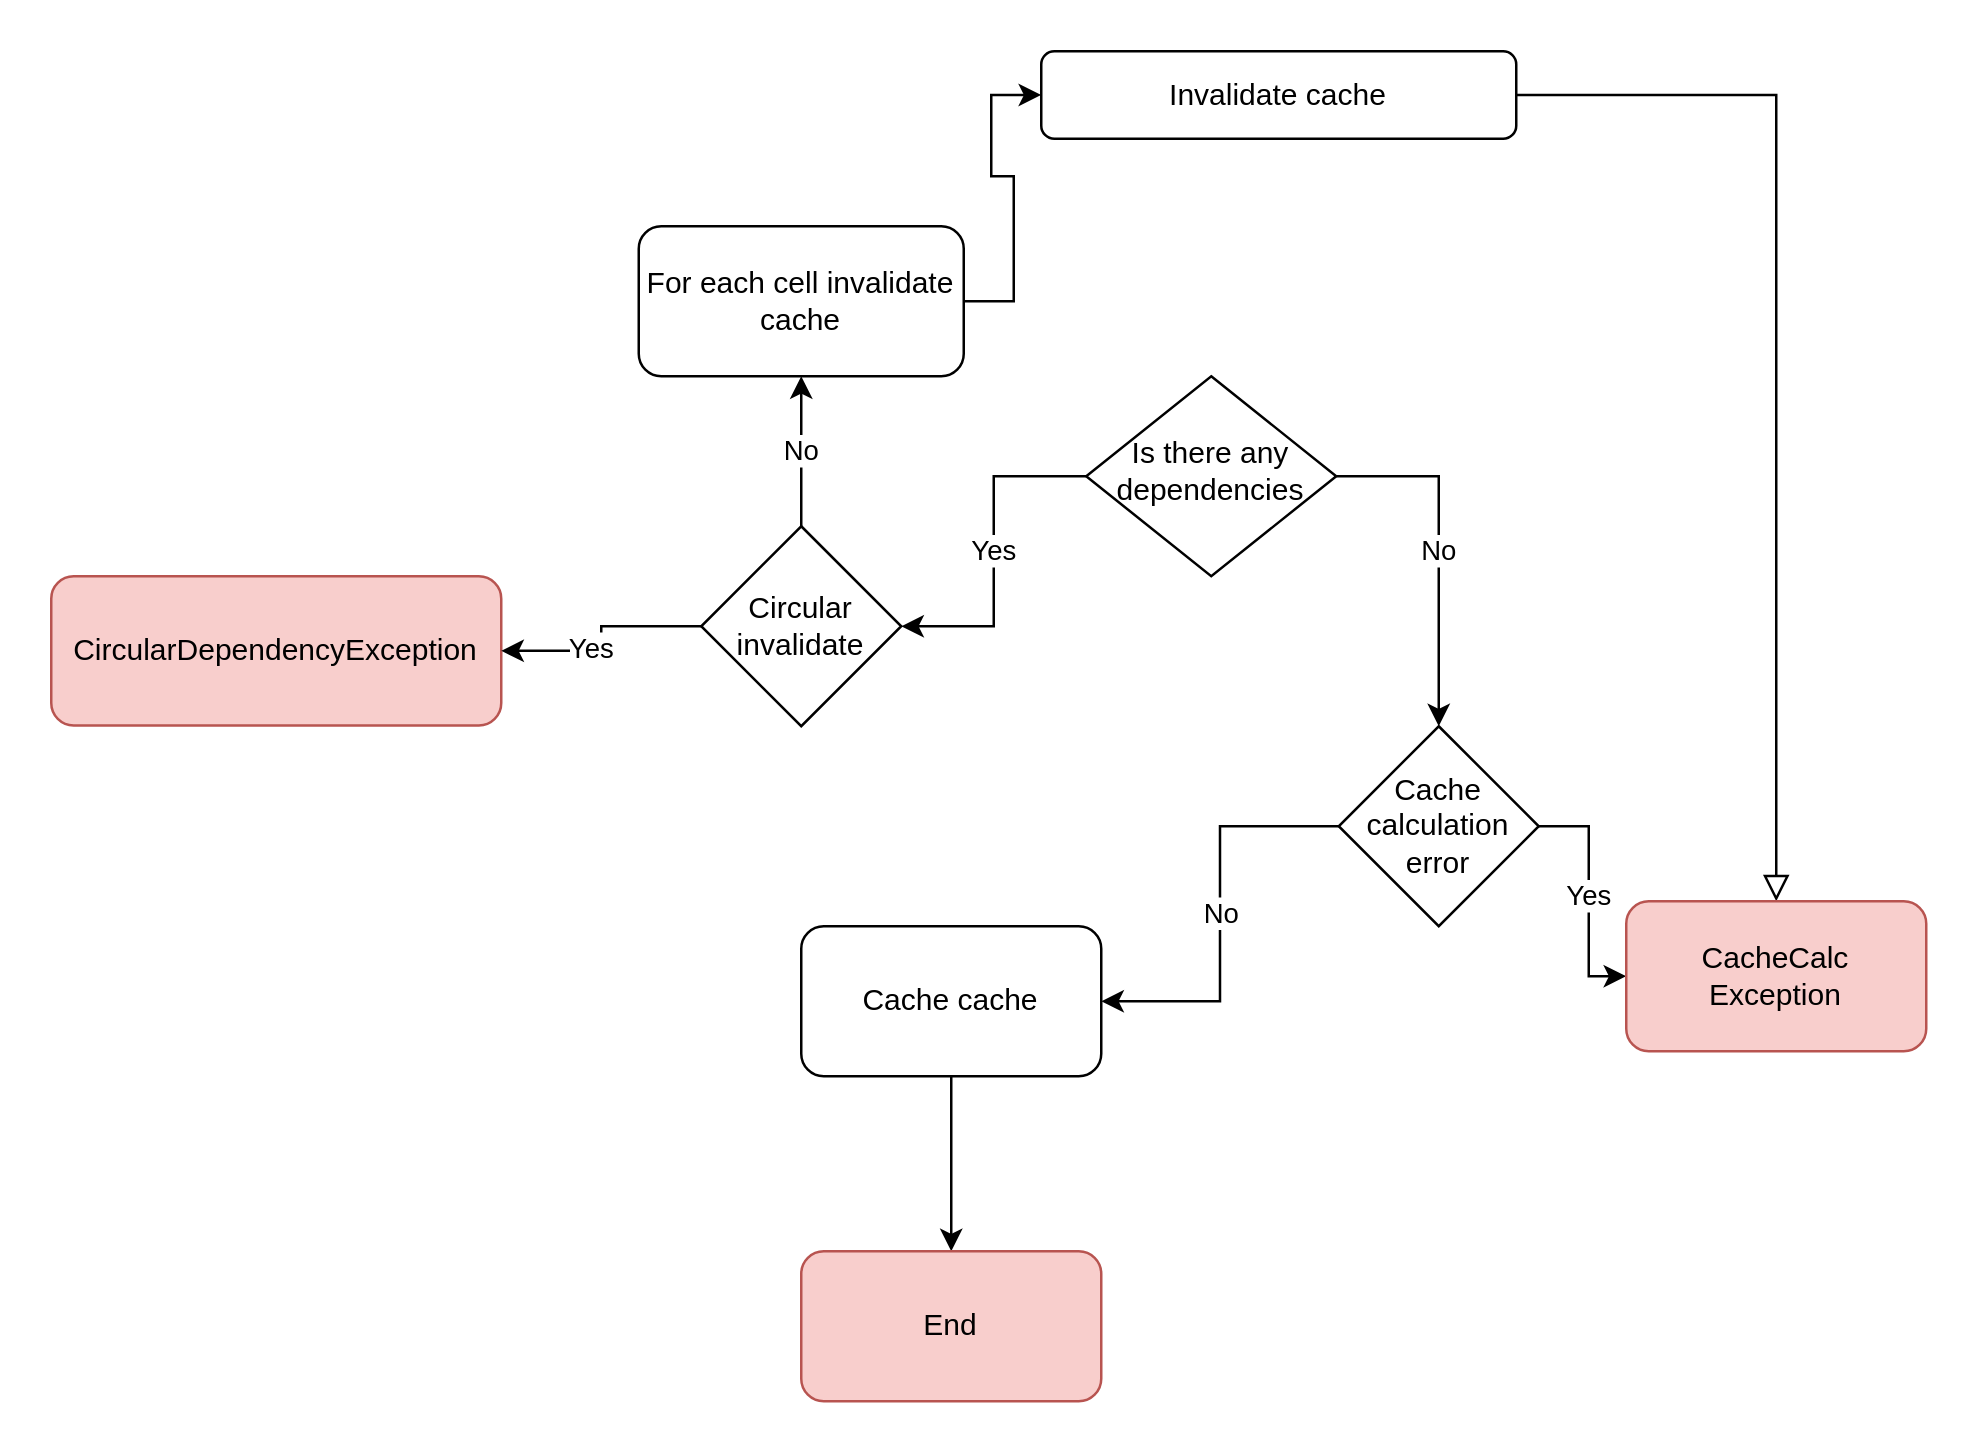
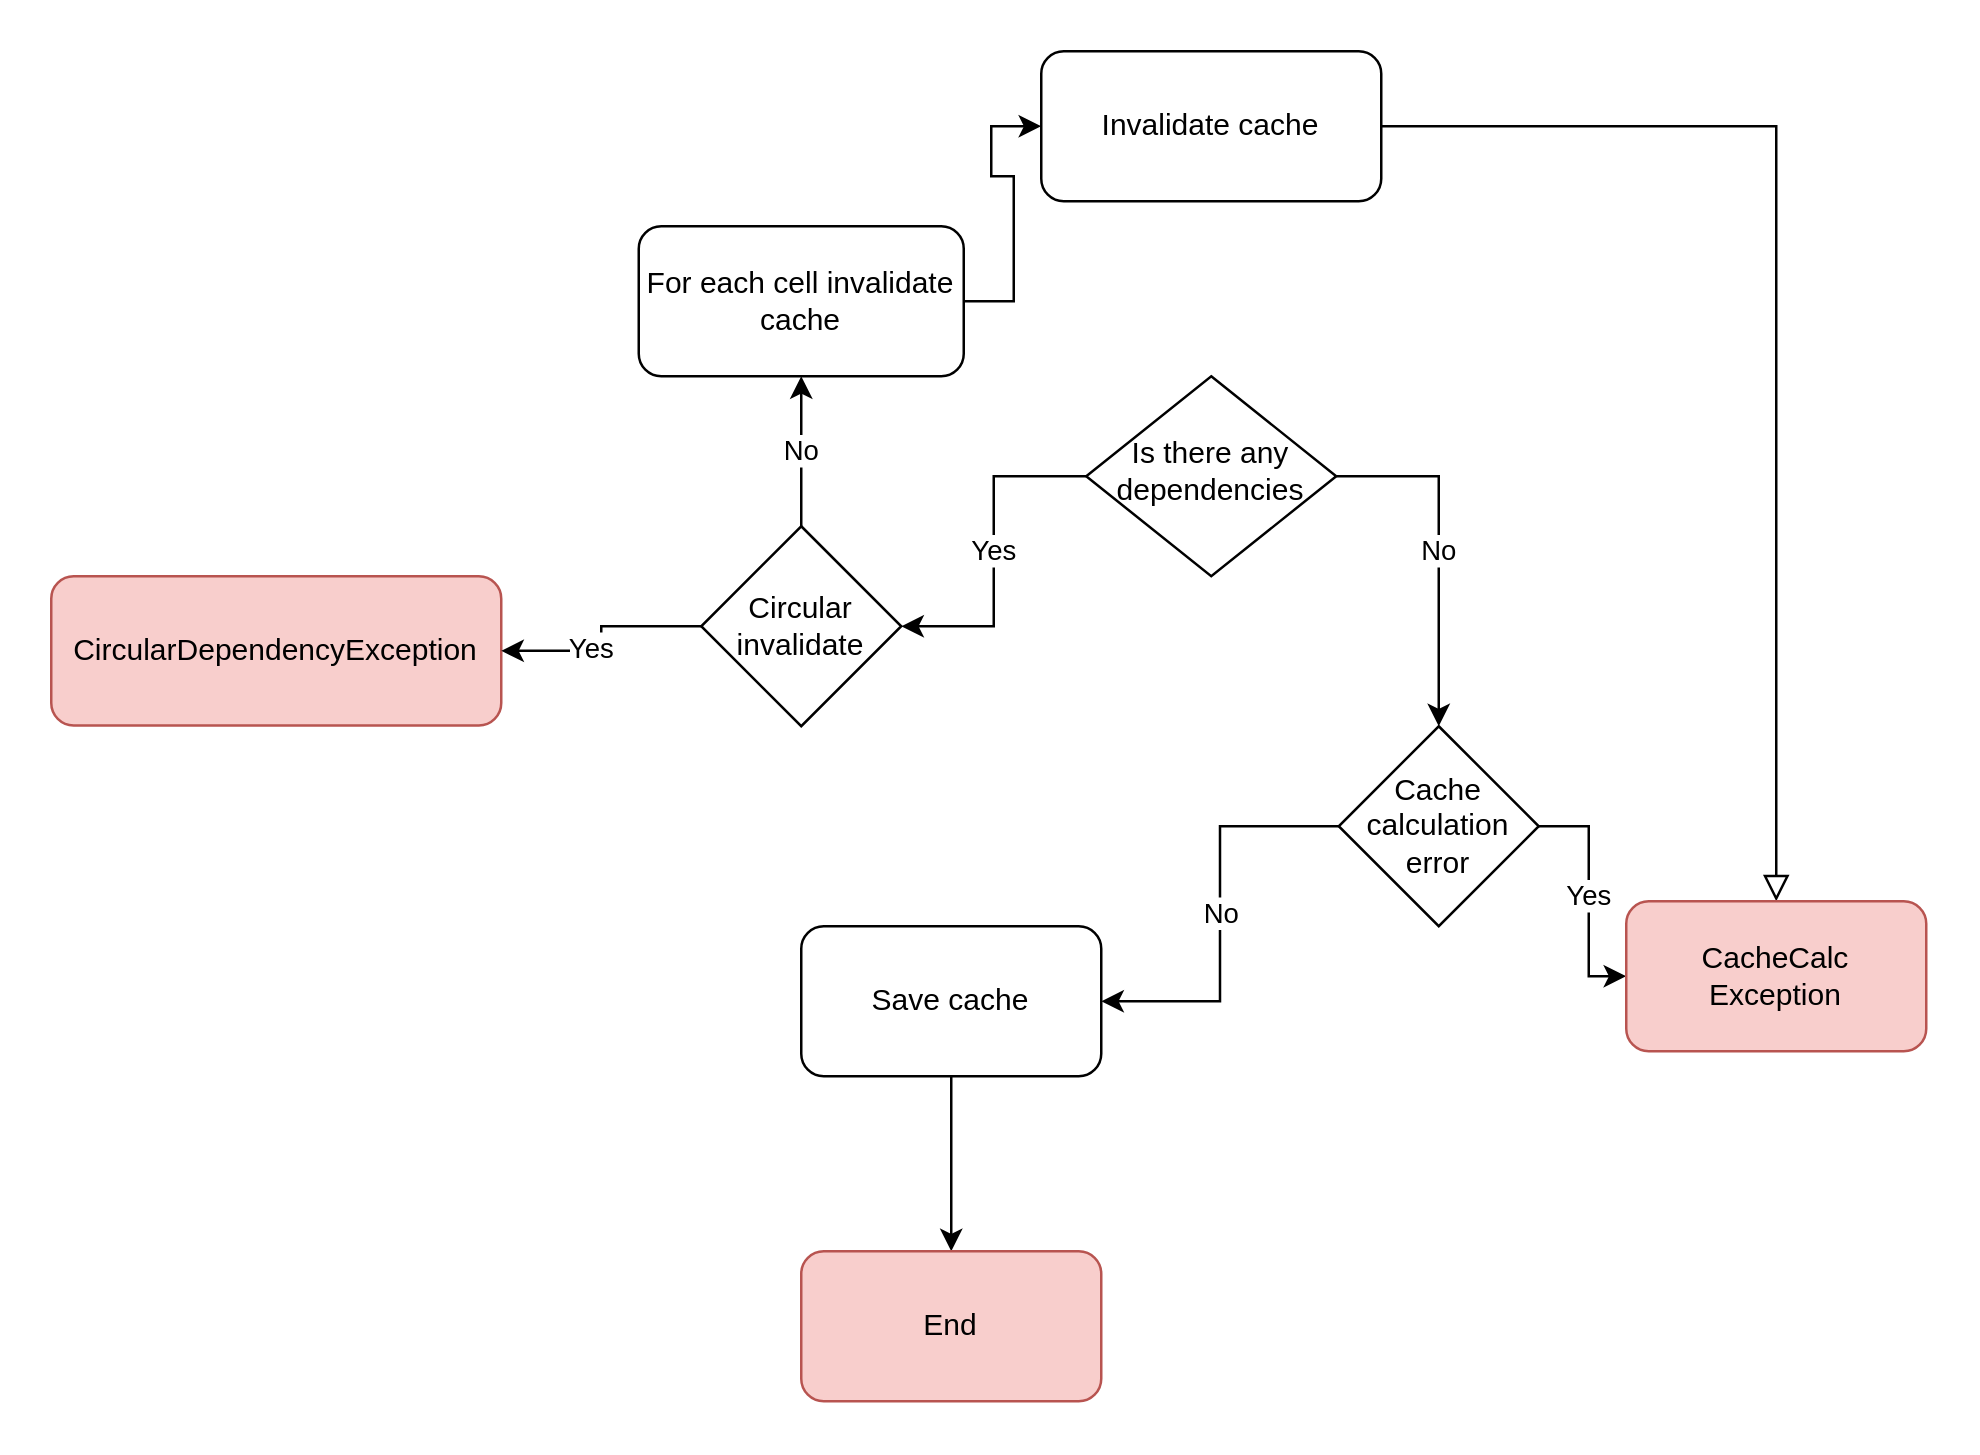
(1279, 95) -> (1211, 126)
(951, 1001) -> (951, 1001)
